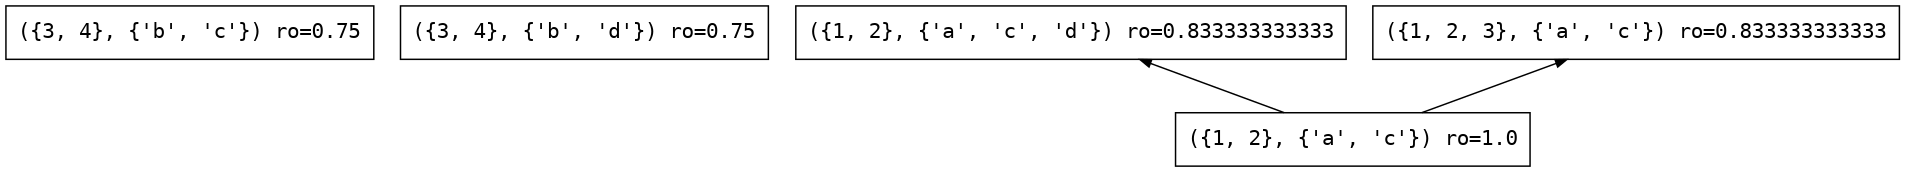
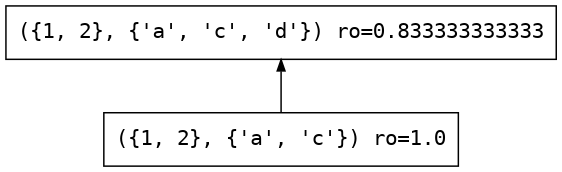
(190, 33) -> none
(584, 33) -> none
(1636, 33) -> none
